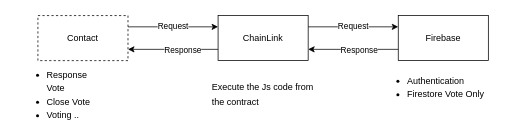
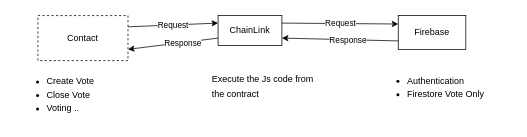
(263, 38) -> (250, 30)
(443, 38) -> (432, 32)
(48, 94) -> (43, 94)
(267, 94) -> (267, 87)
